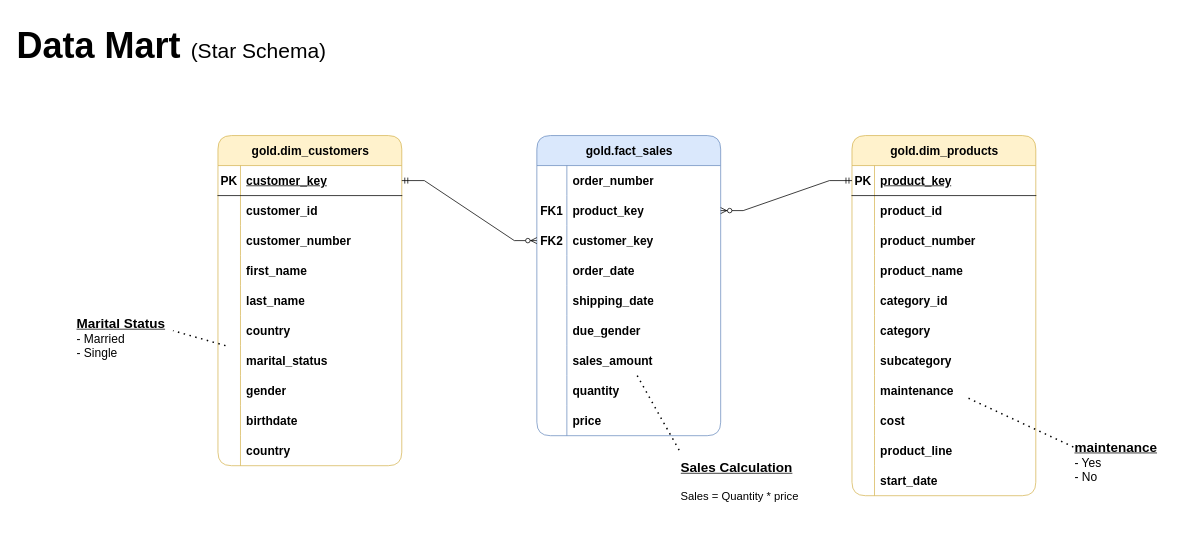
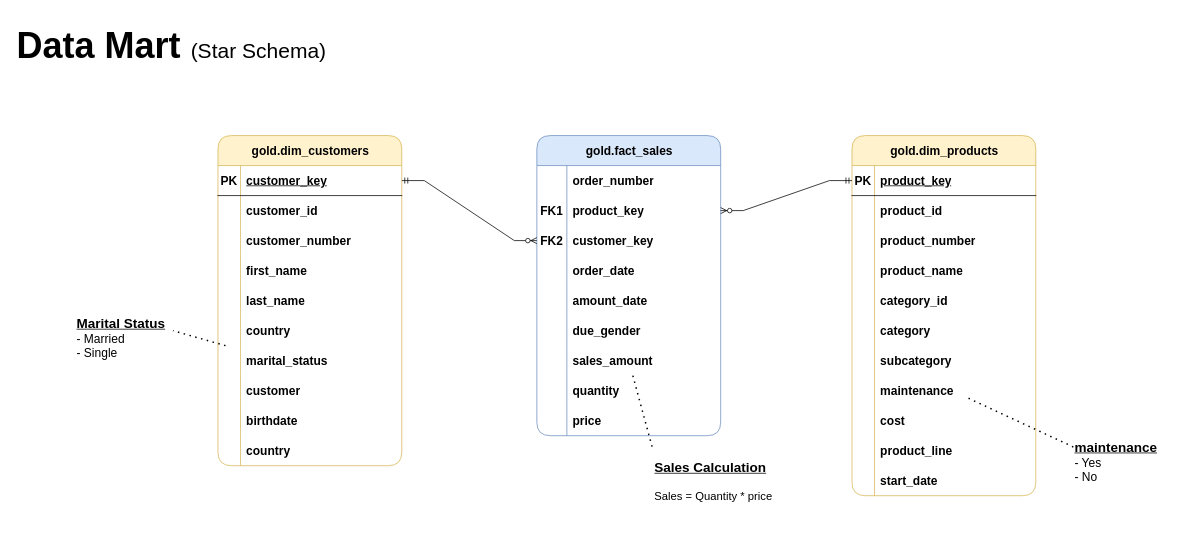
(613, 300) -> (610, 300)
(267, 390) -> (273, 390)
(747, 495) -> (720, 495)
